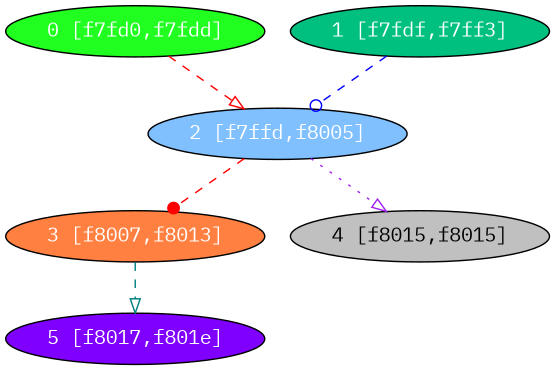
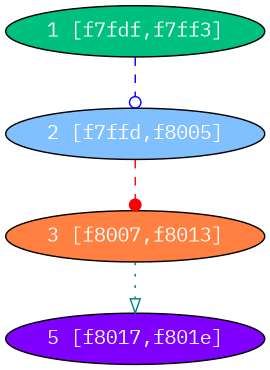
(135, 31) -> none
(420, 236) -> none
(135, 281) -> (135, 281)
